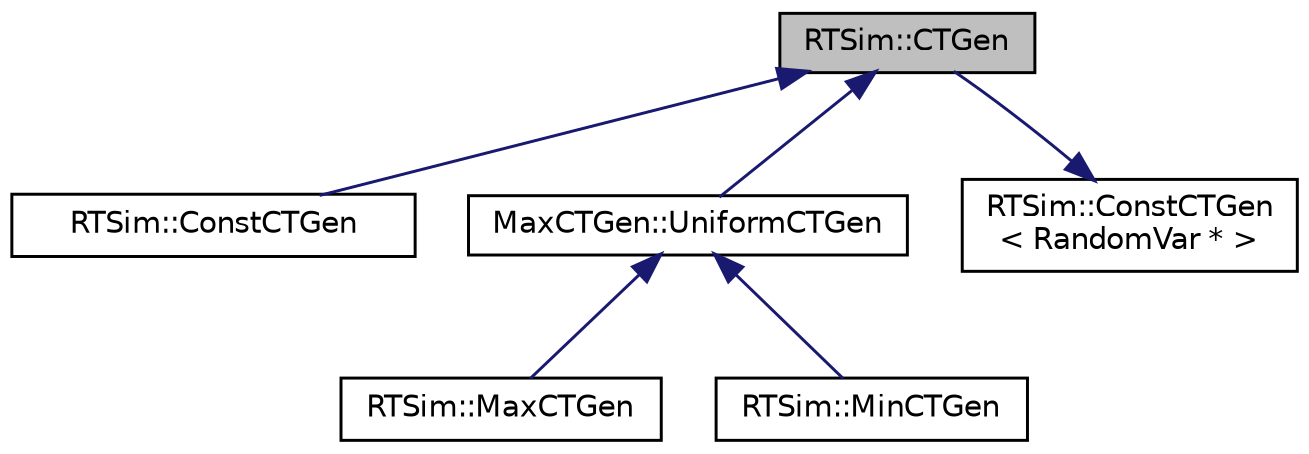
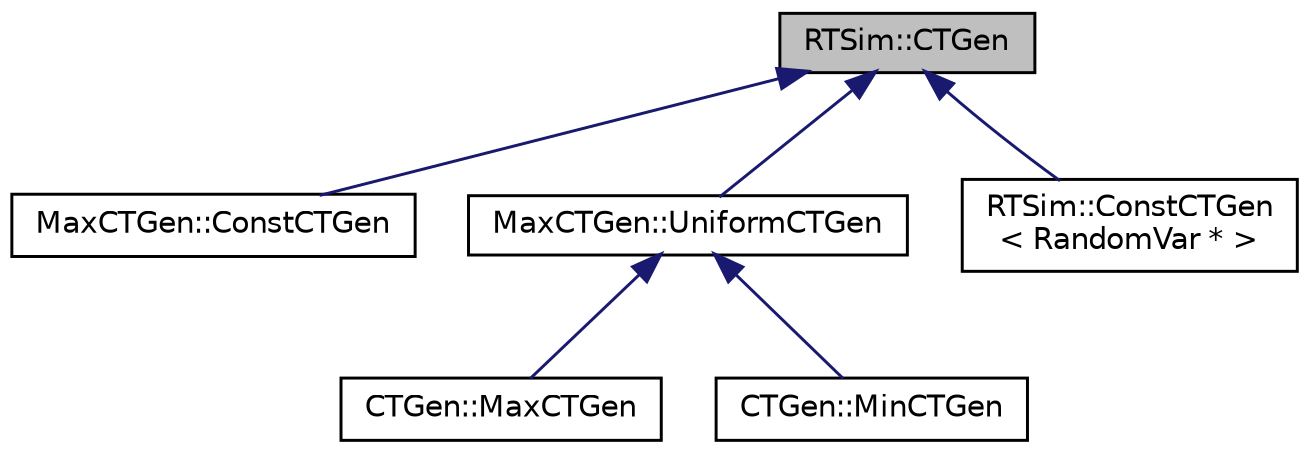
(1014, 115) -> (1003, 137)
(214, 225) -> (214, 225)
(501, 409) -> (501, 409)
(872, 409) -> (872, 409)
